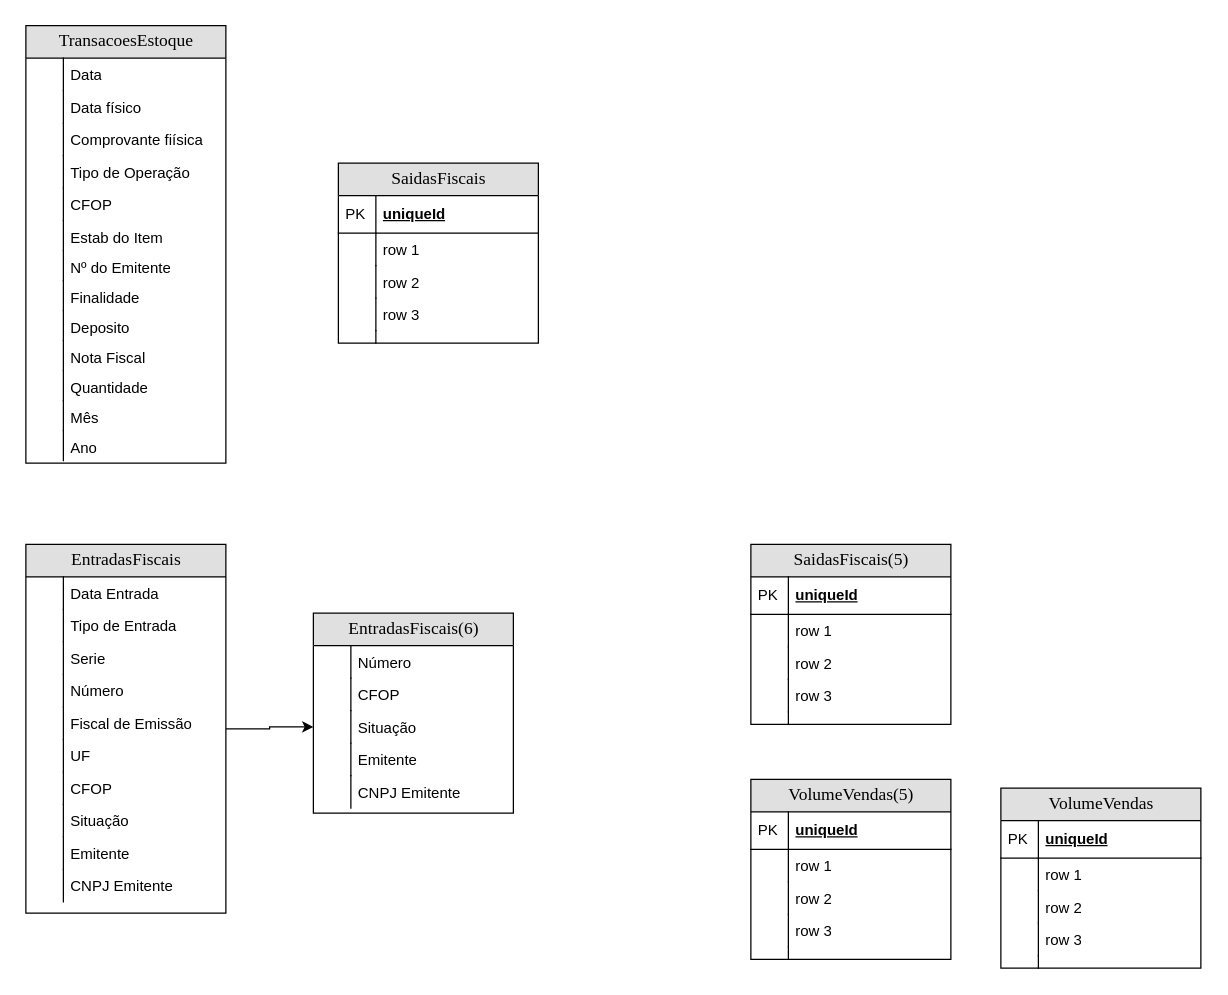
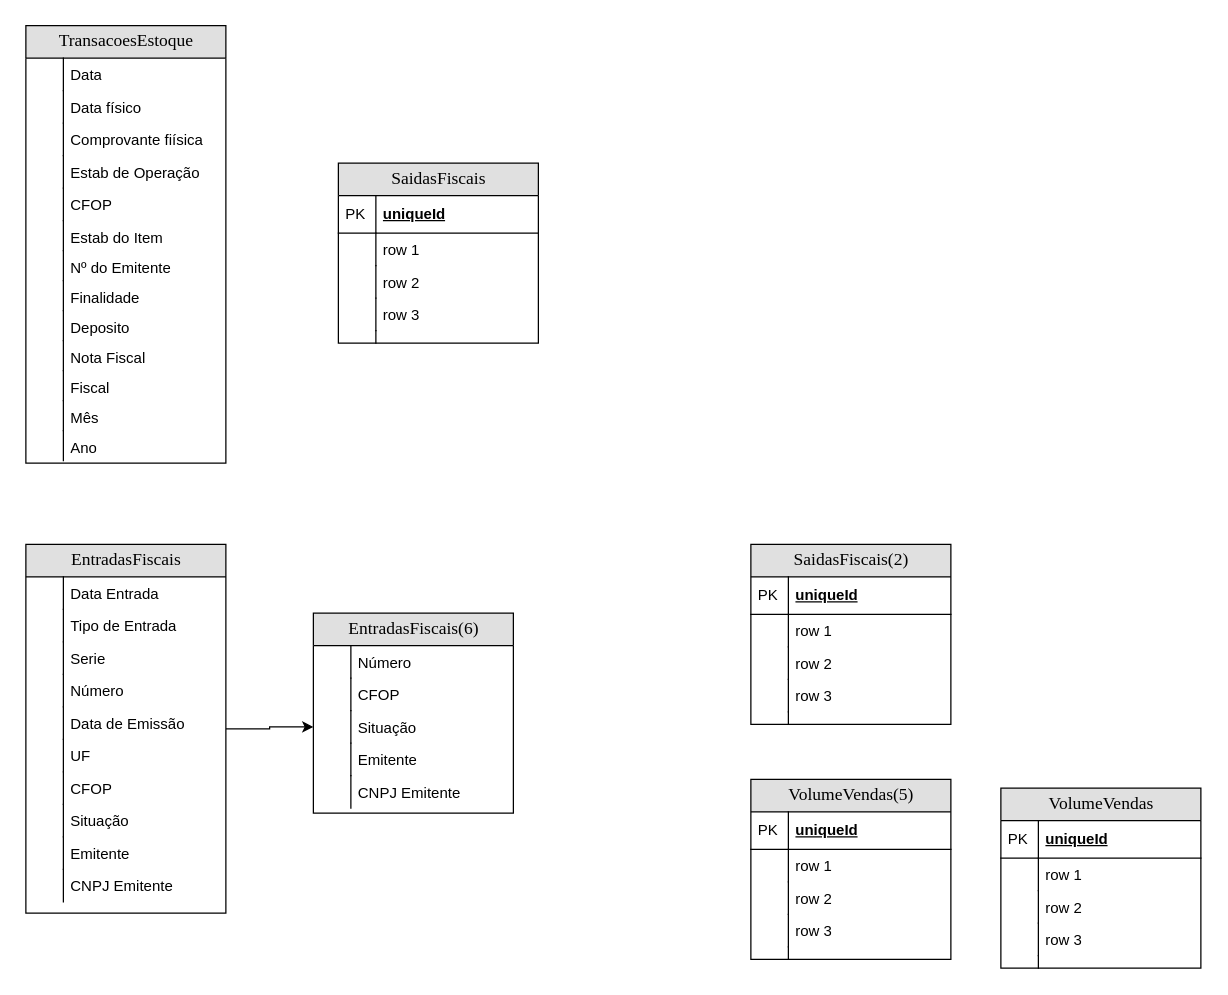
(132, 173) -> (138, 173)
(111, 388) -> (92, 388)
(851, 561) -> (851, 561)
(132, 725) -> (128, 725)
